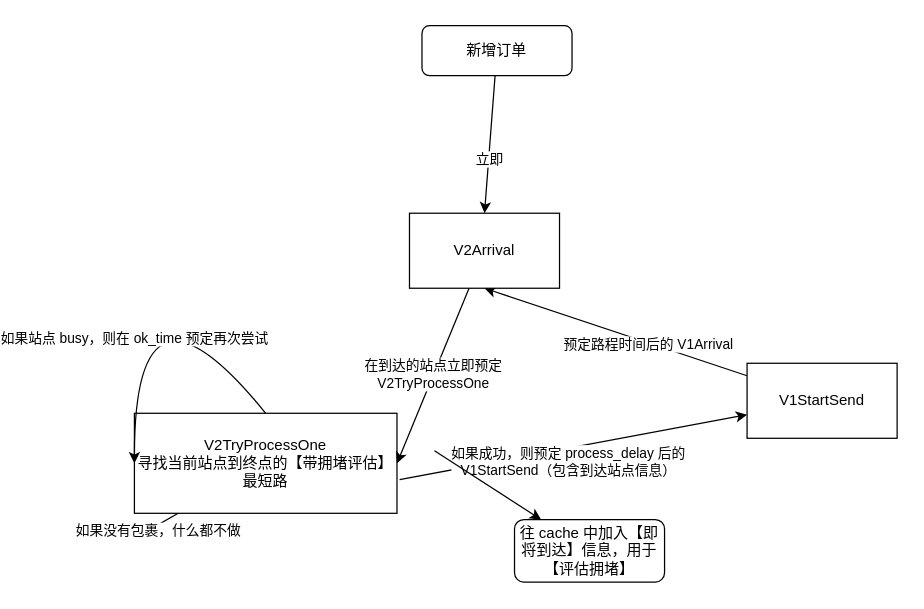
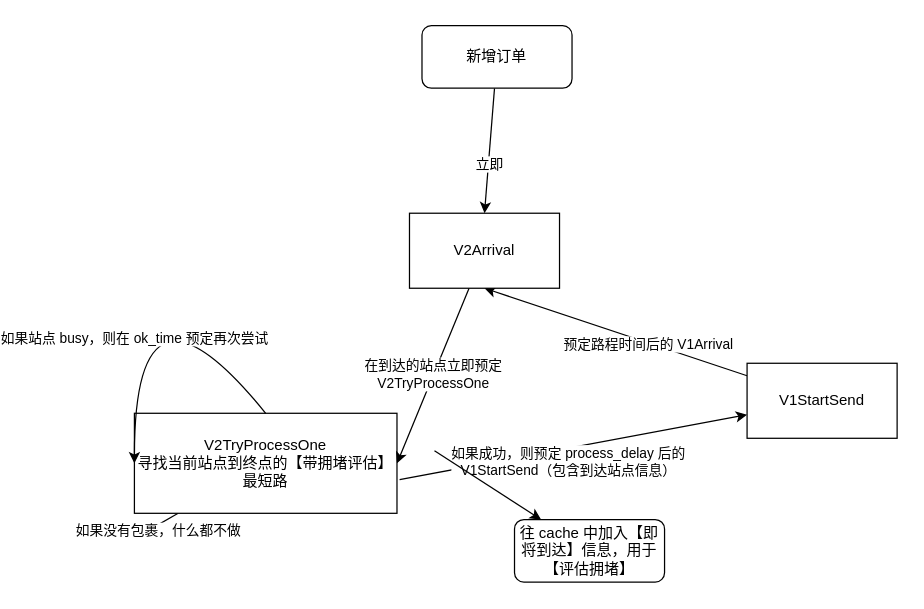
(497, 51) -> (497, 57)
